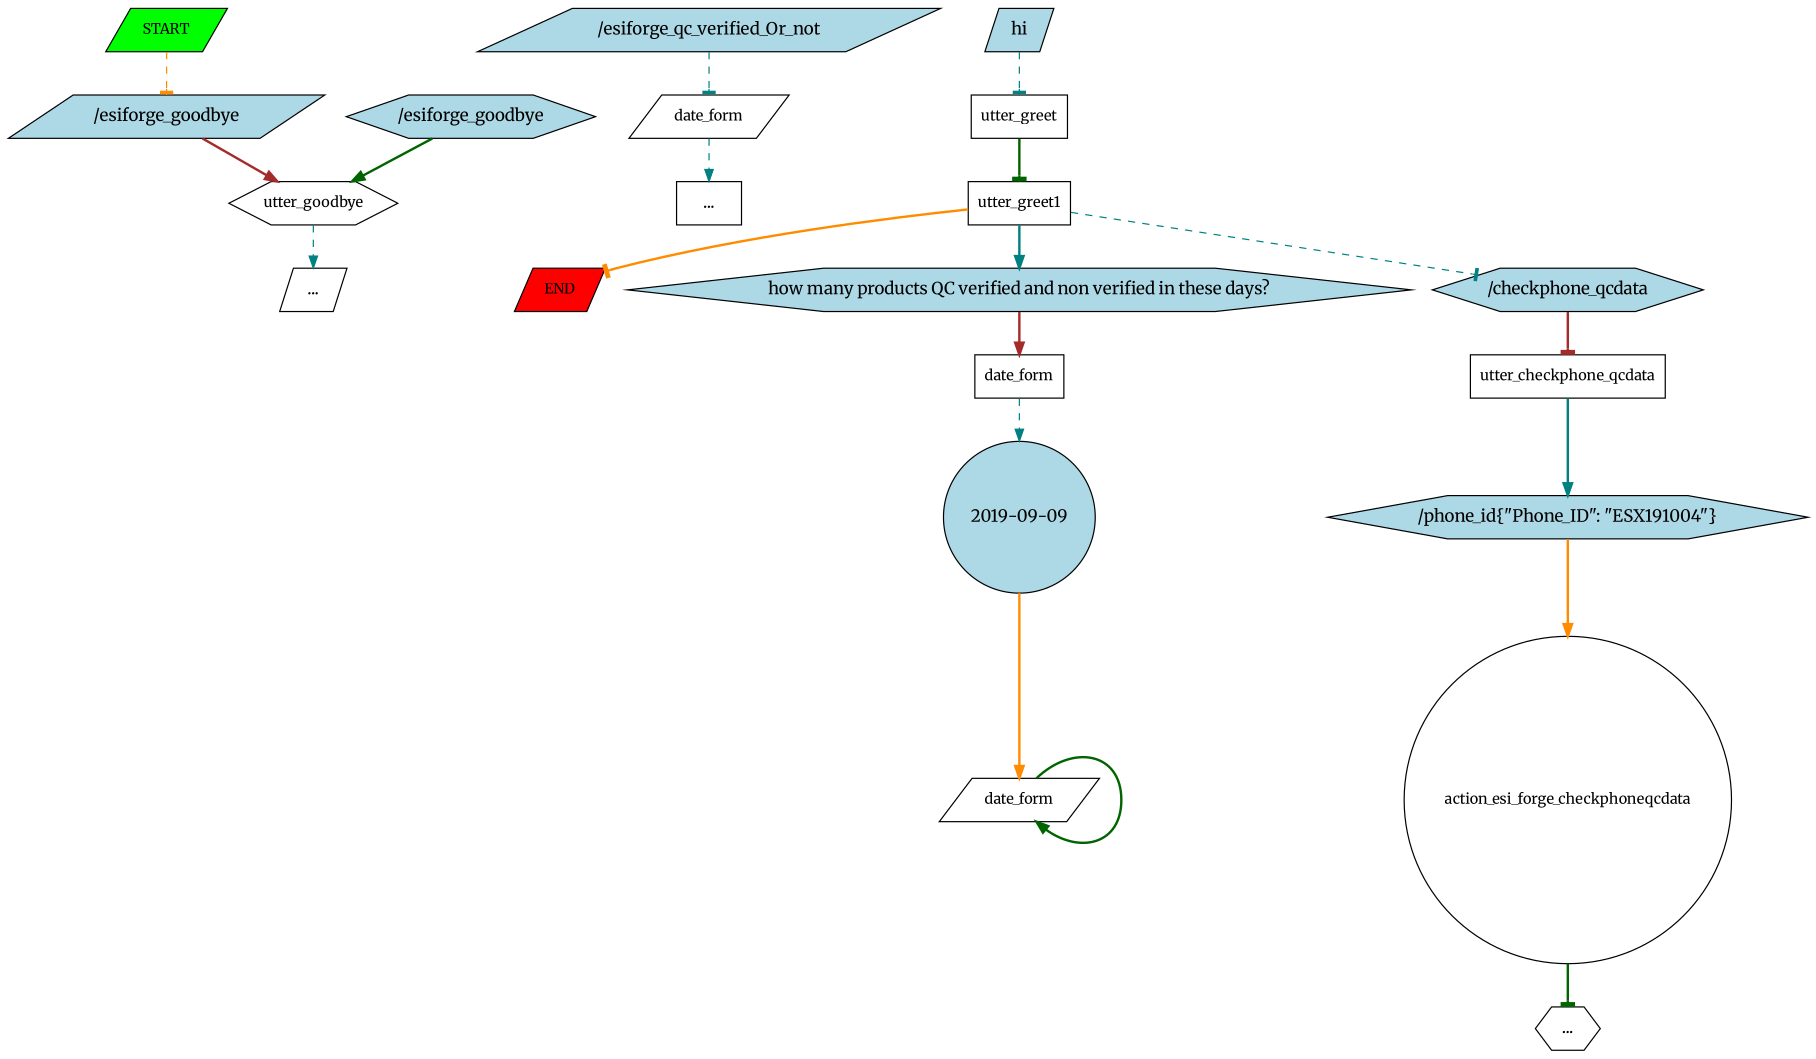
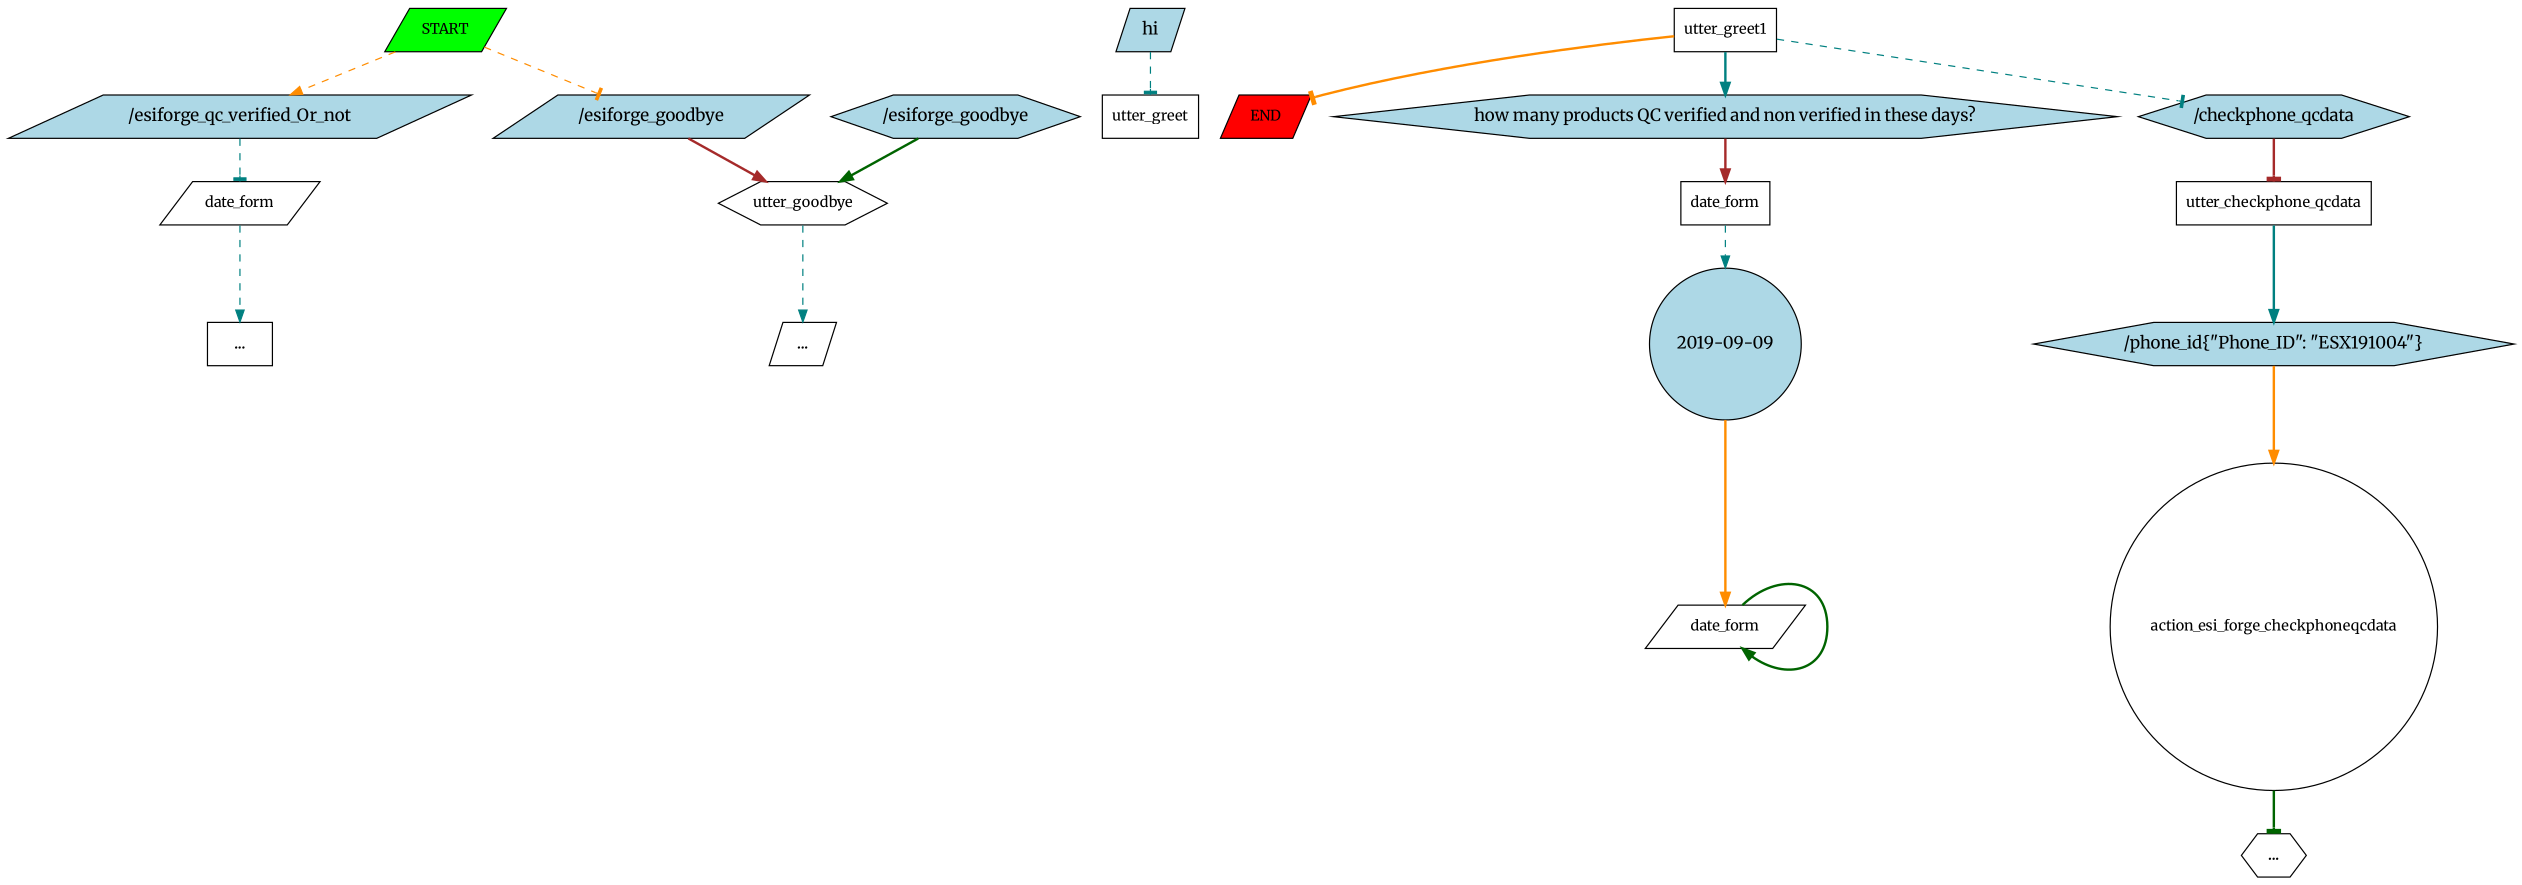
none -> (348, 71)
(1019, 157) -> none
